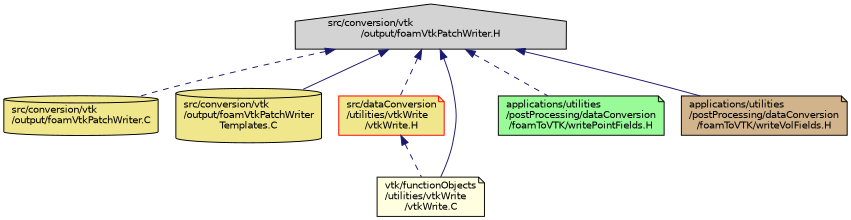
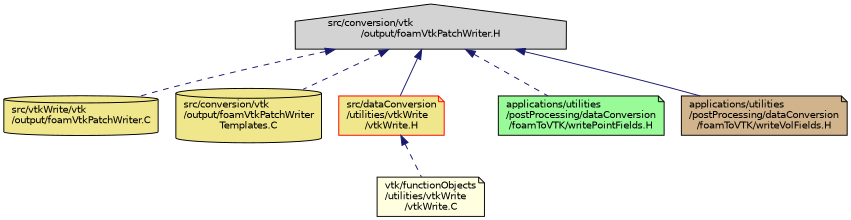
(341, 72) -> (341, 72)
(409, 77) -> (409, 77)
(81, 116) -> (81, 116)
(456, 118) -> none
